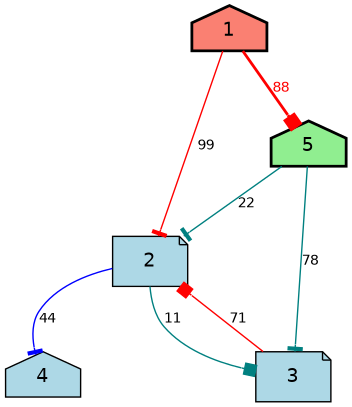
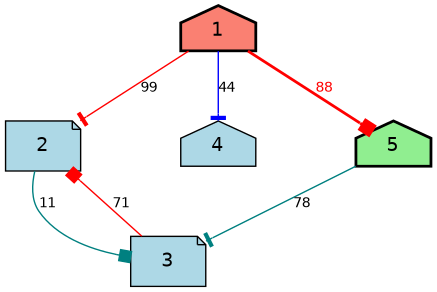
(236, 199) -> none
(56, 293) -> (218, 82)
